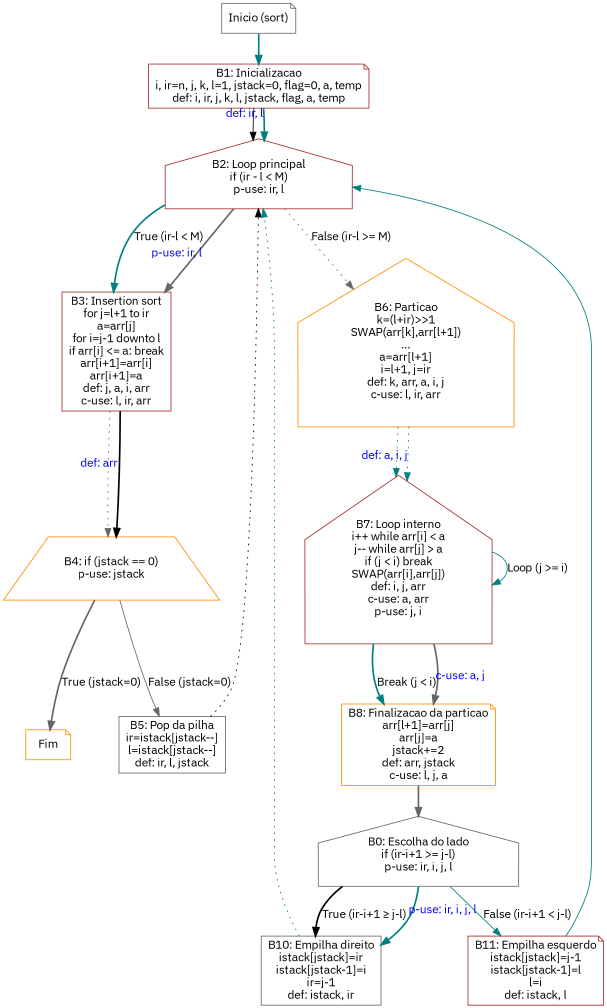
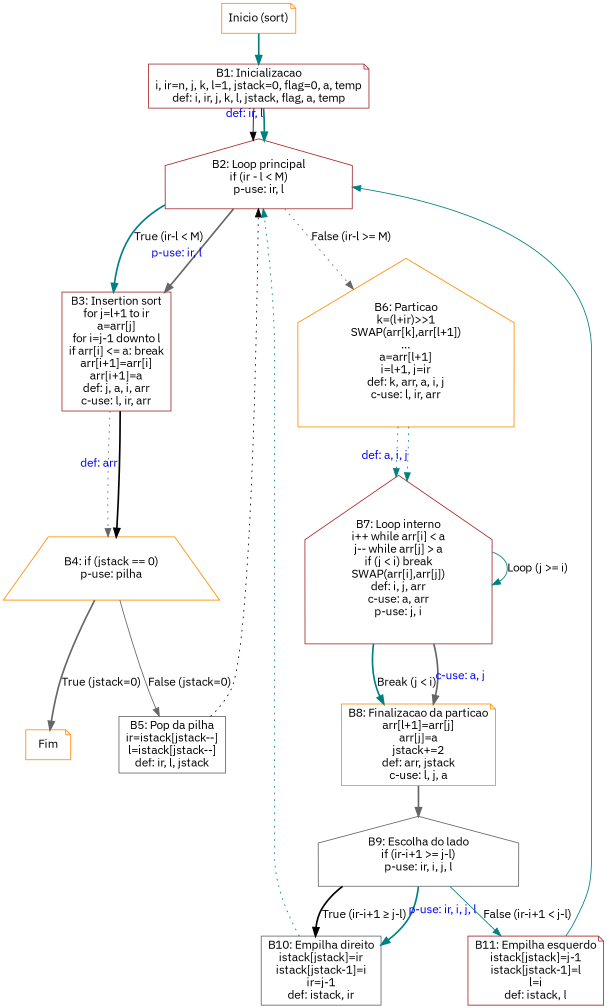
(259, 18) -> (259, 18)
(111, 568) -> (111, 568)
(418, 855) -> (418, 855)
